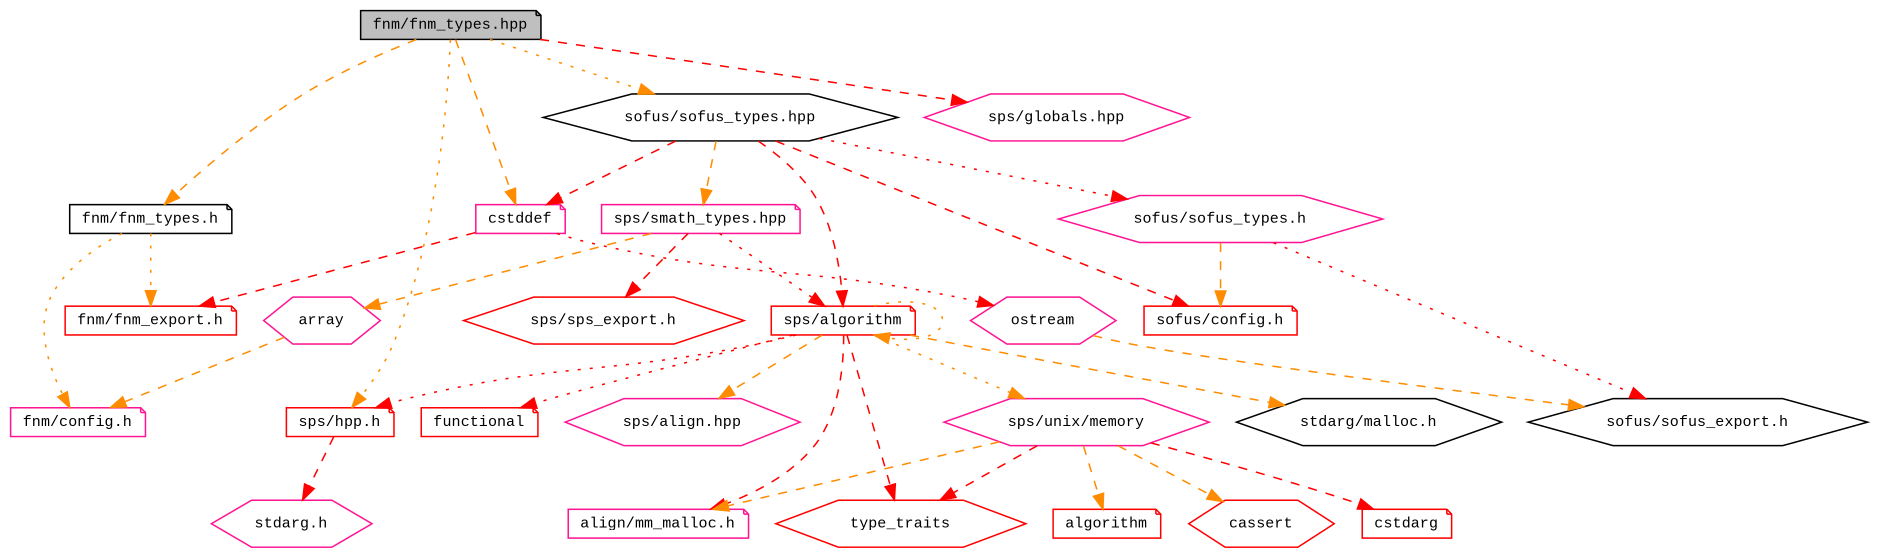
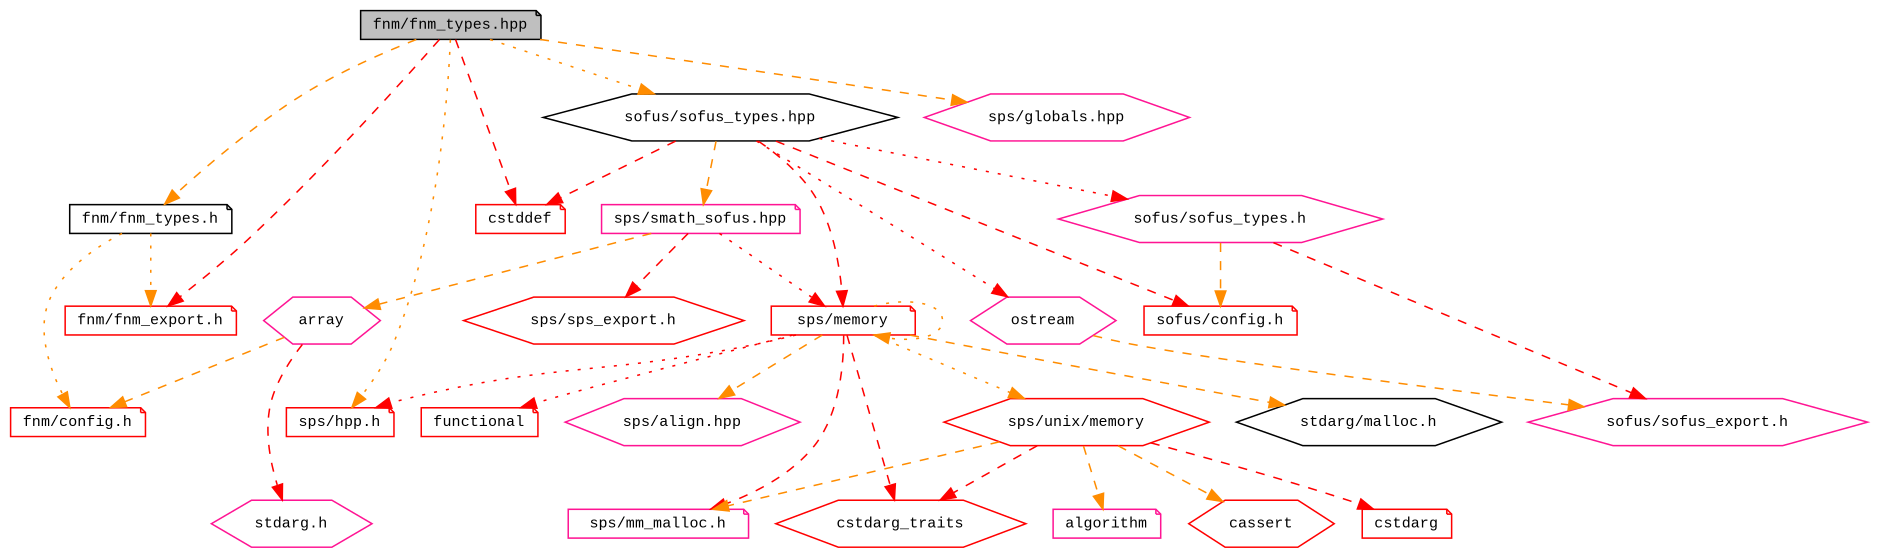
(746, 70) -> (746, 70)
(483, 115) -> (483, 115)
(520, 219) -> (520, 219)
(701, 219) -> (701, 219)
(345, 267) -> (315, 174)
(756, 270) -> (876, 215)
(1452, 318) -> (1452, 318)
(843, 321) -> (843, 321)
(78, 422) -> (78, 422)
(1077, 422) -> (1077, 422)
(1698, 422) -> (1698, 422)
(322, 461) -> (269, 411)
(658, 524) -> (658, 524)
(901, 524) -> (901, 524)
(1107, 524) -> (1107, 524)
